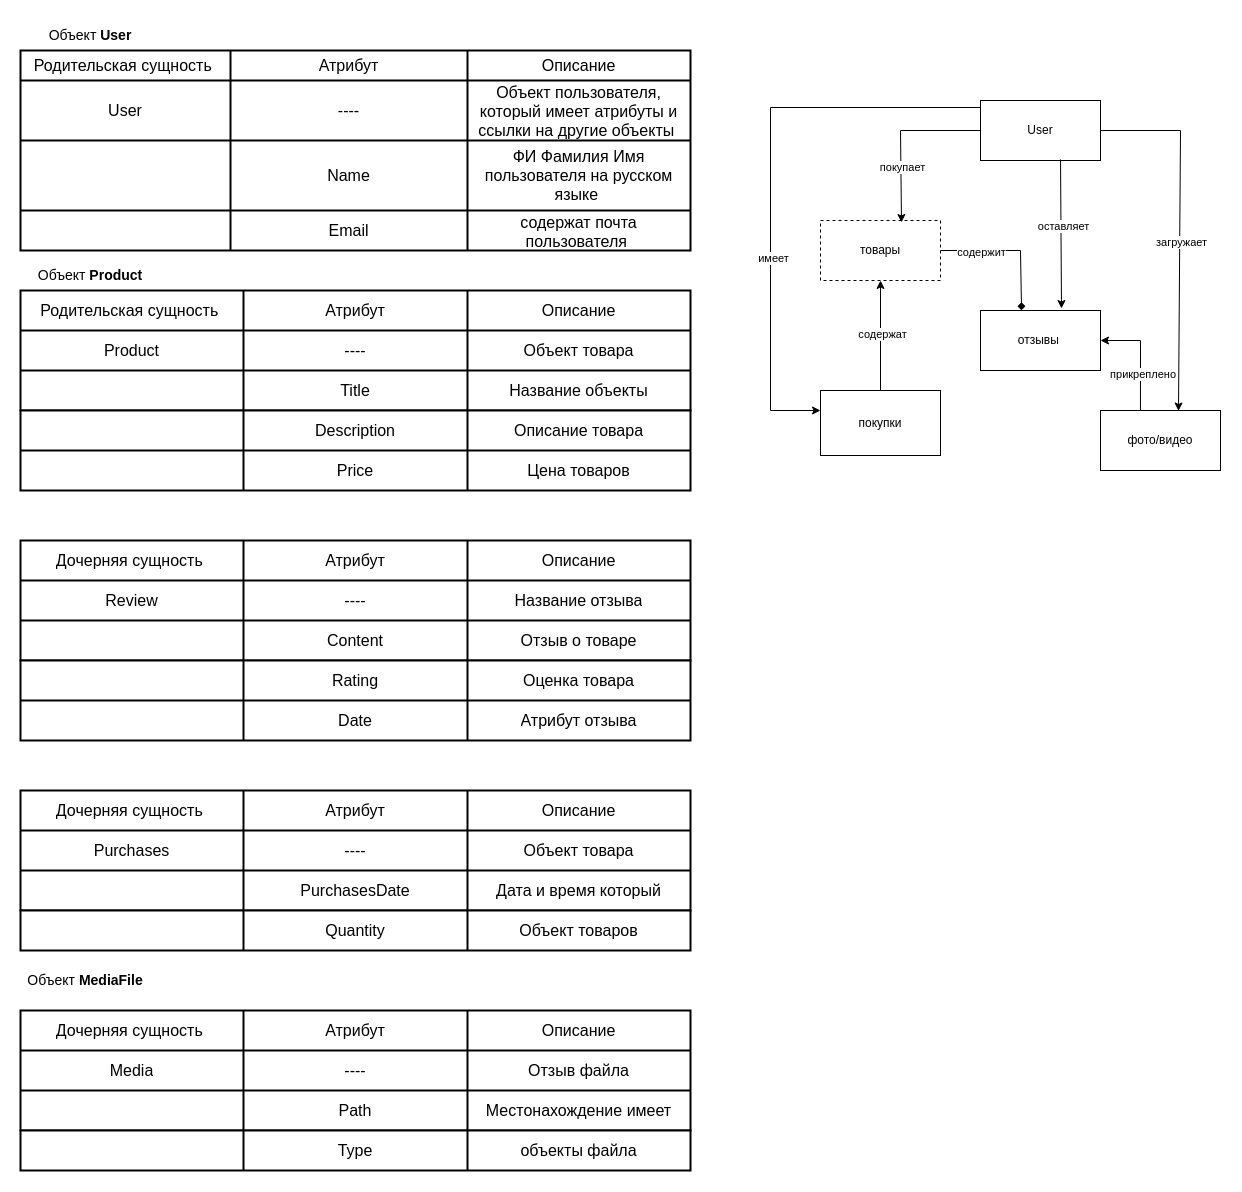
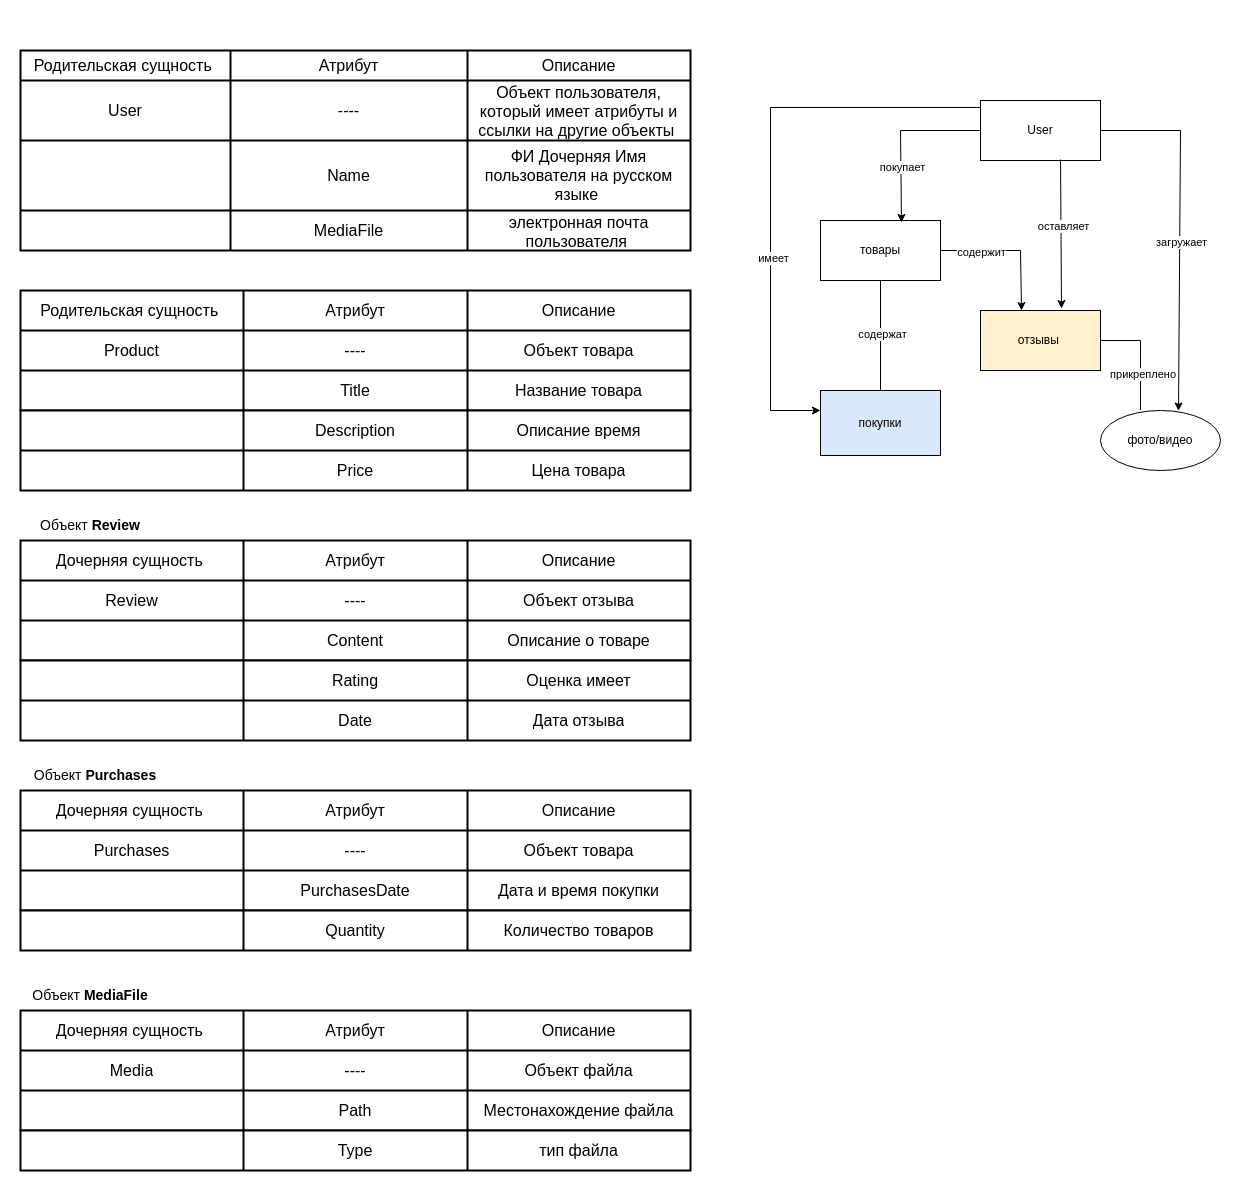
(91, 36) -> none
(579, 176) -> (579, 176)
(349, 231) -> (349, 231)
(579, 231) -> (579, 231)
(881, 251) -> (881, 251)
(91, 276) -> none
(881, 288) -> (881, 285)
(1021, 302) -> (1021, 302)
(1041, 341) -> (1041, 341)
(1108, 341) -> (1106, 341)
(579, 391) -> (579, 391)
(881, 423) -> (881, 423)
(579, 431) -> (579, 431)
(1161, 441) -> (1161, 441)
(579, 471) -> (579, 471)
none -> (91, 526)
(579, 601) -> (579, 601)
(579, 641) -> (579, 641)
(579, 681) -> (579, 681)
(579, 721) -> (579, 721)
none -> (96, 776)
(579, 891) -> (579, 891)
(579, 931) -> (579, 931)
(86, 981) -> (91, 996)
(579, 1071) -> (579, 1071)
(579, 1111) -> (579, 1111)
(579, 1151) -> (579, 1151)
